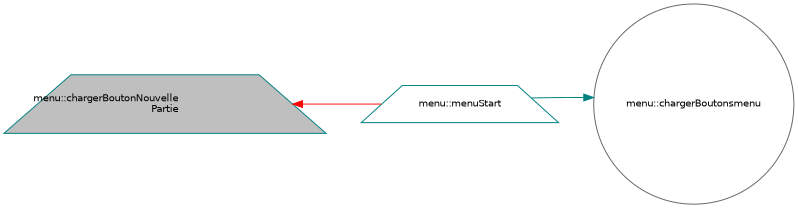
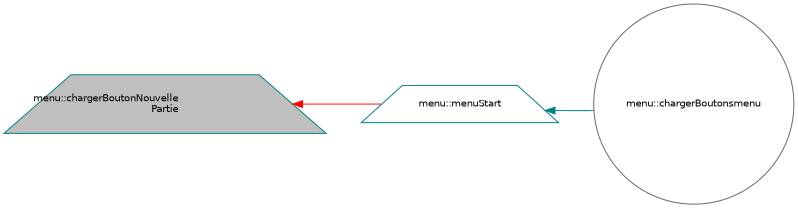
(558, 98) -> (574, 111)
